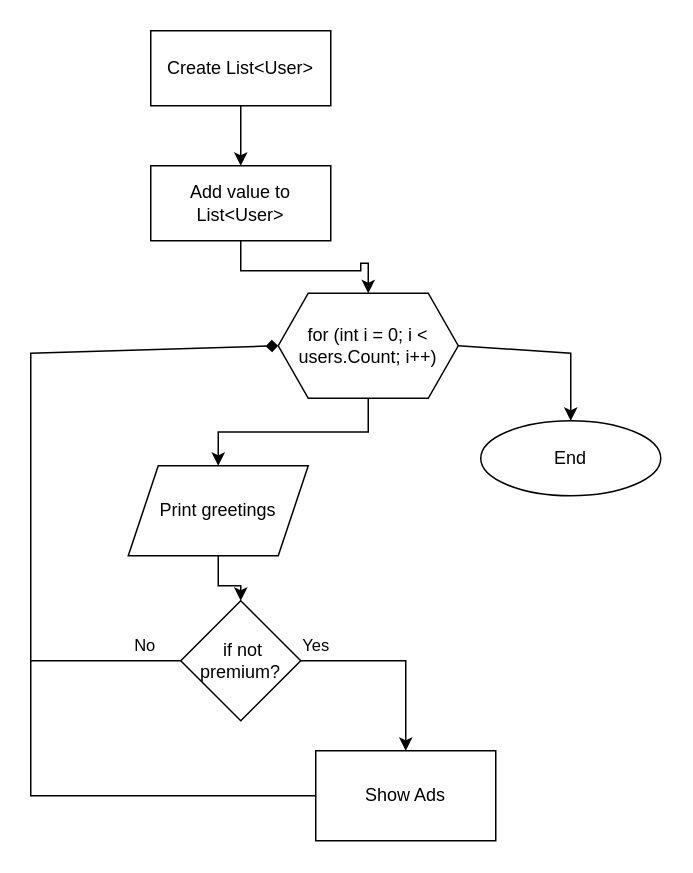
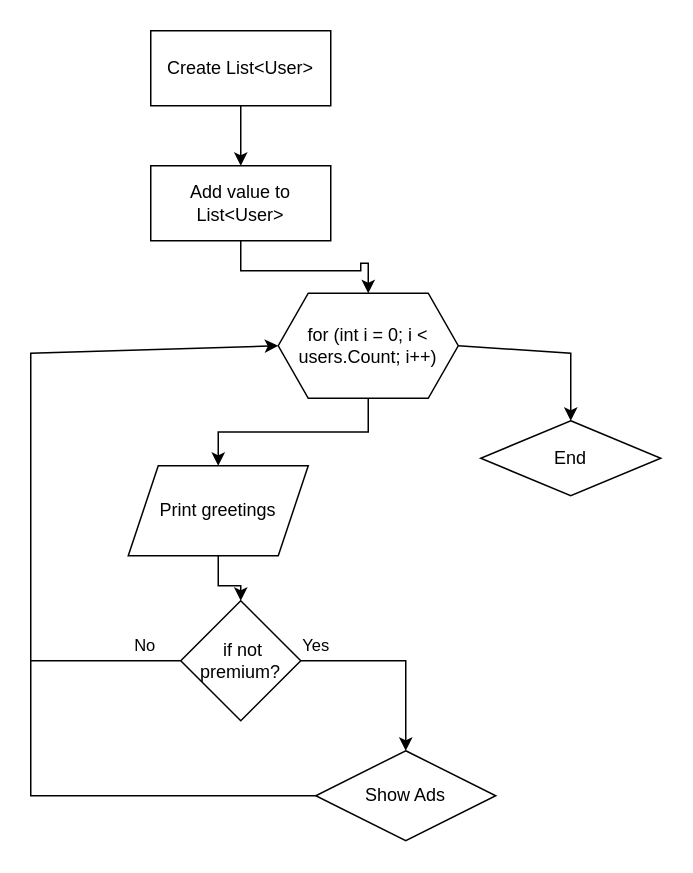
(266, 346) -> (267, 346)
(571, 458) -> (571, 458)
(406, 796) -> (406, 796)
